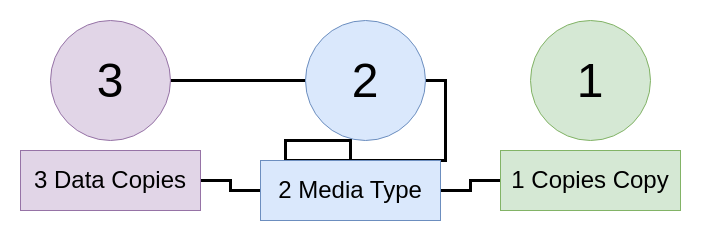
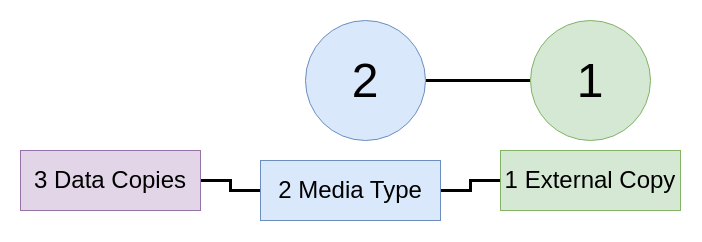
(111, 81) -> none
(238, 81) -> none
(356, 161) -> (486, 81)
(591, 181) -> (591, 181)
